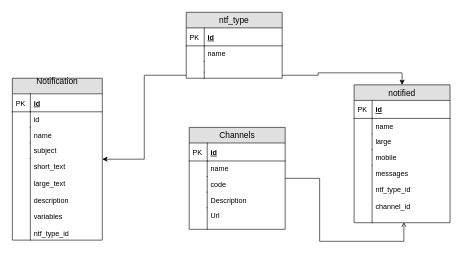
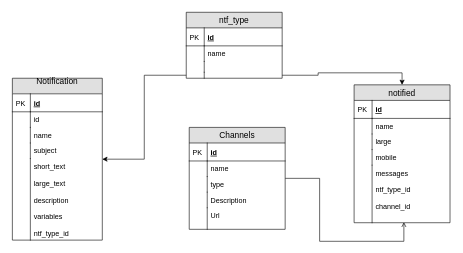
(219, 185) -> (219, 185)
